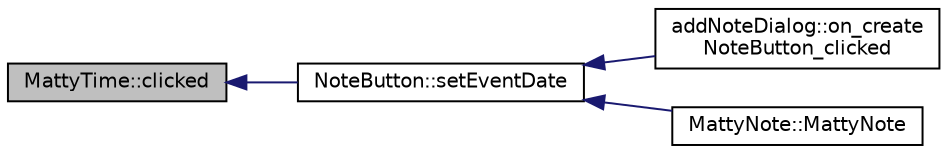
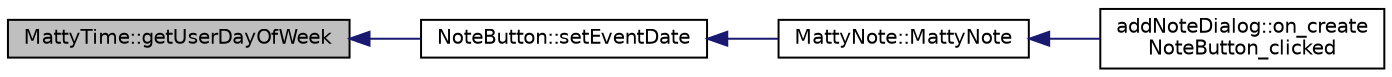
(630, 59) -> (1075, 39)
(117, 82) -> (179, 39)
